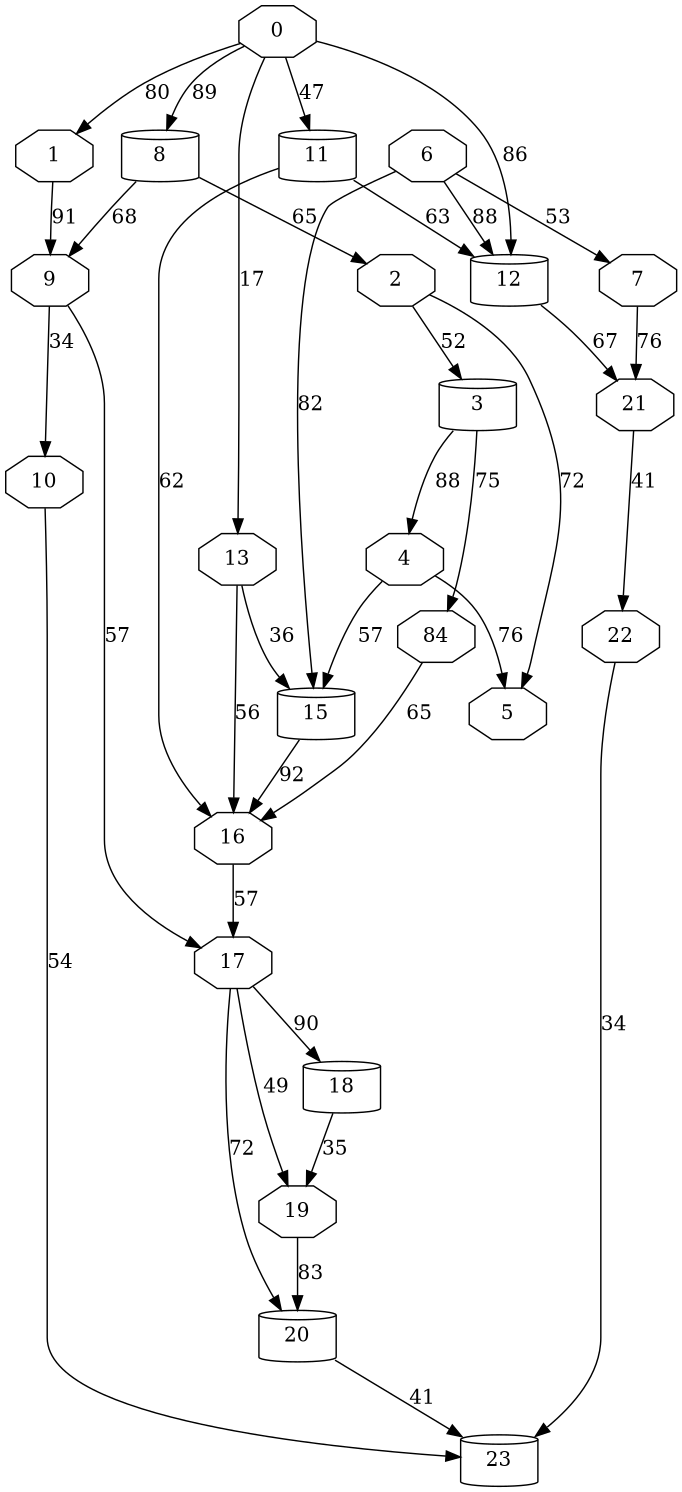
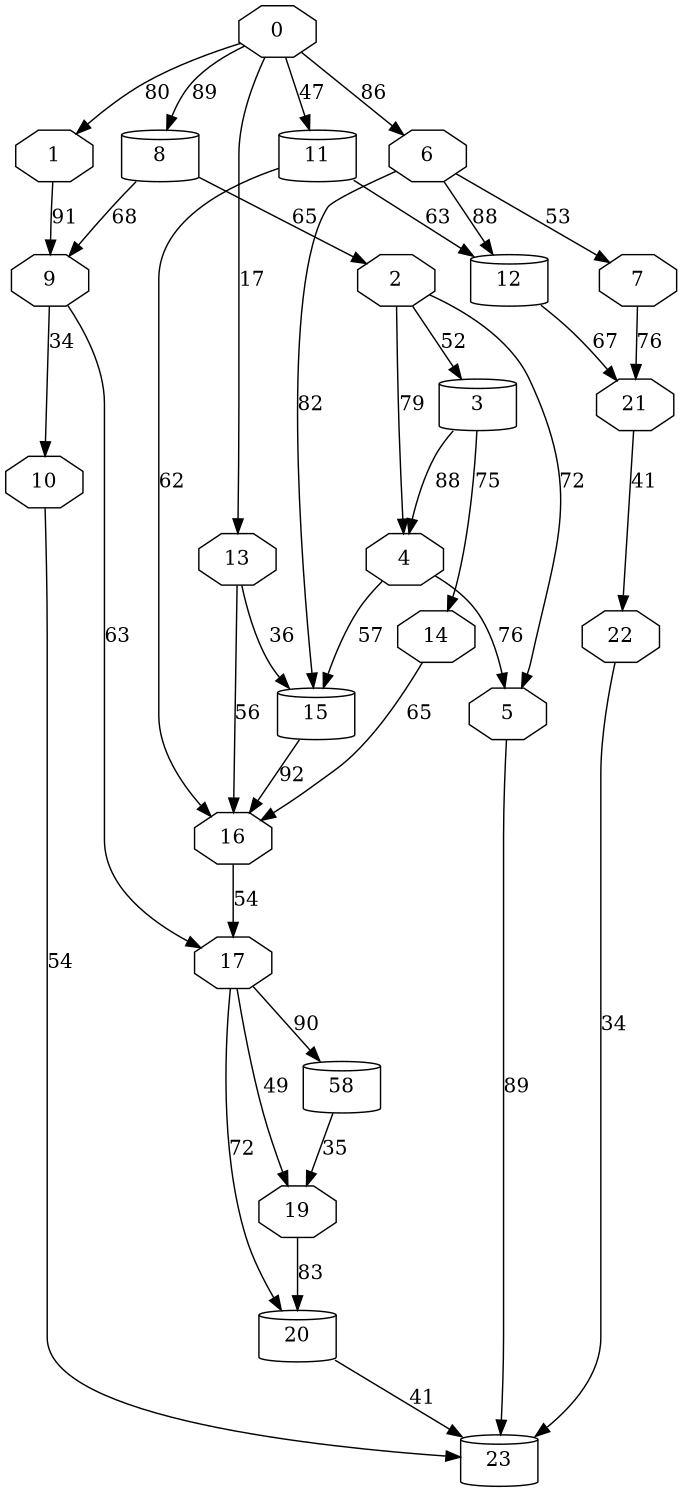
(453, 105) -> (347, 89)
none -> (399, 413)
(118, 637) -> (118, 637)
(436, 637) -> (436, 637)
(247, 901) -> (247, 901)
none -> (504, 1080)
(342, 1087) -> (342, 1087)
